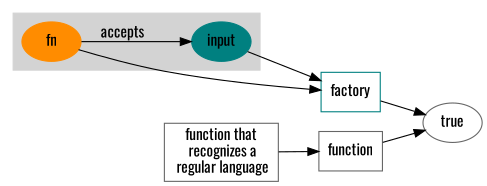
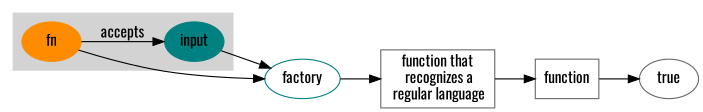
(351, 92) -> (302, 79)
(398, 106) -> (355, 79)
